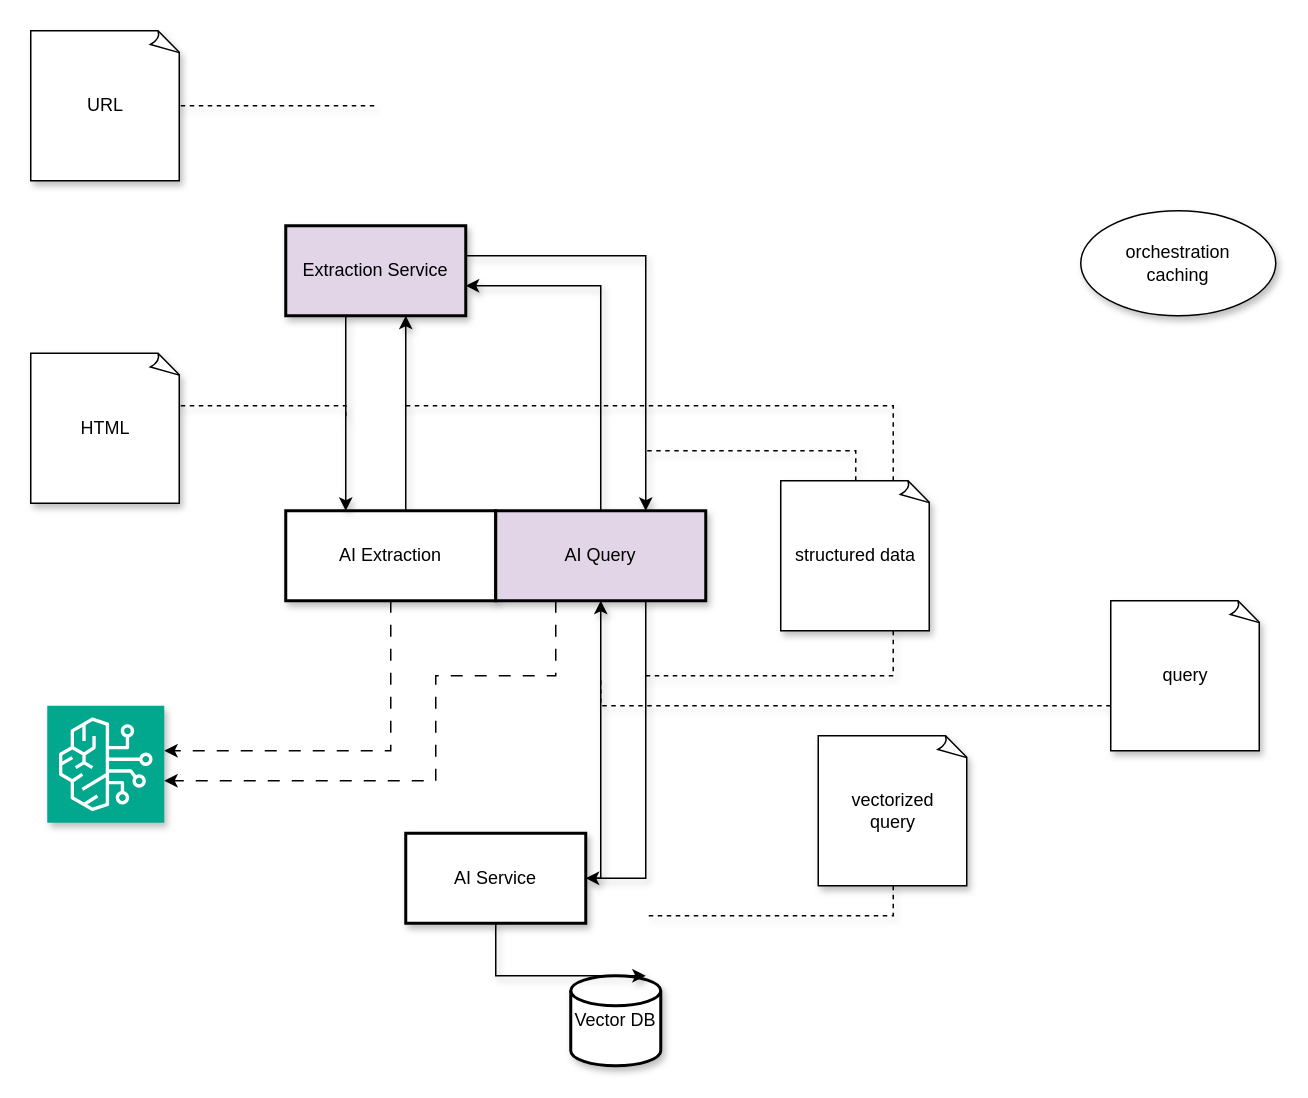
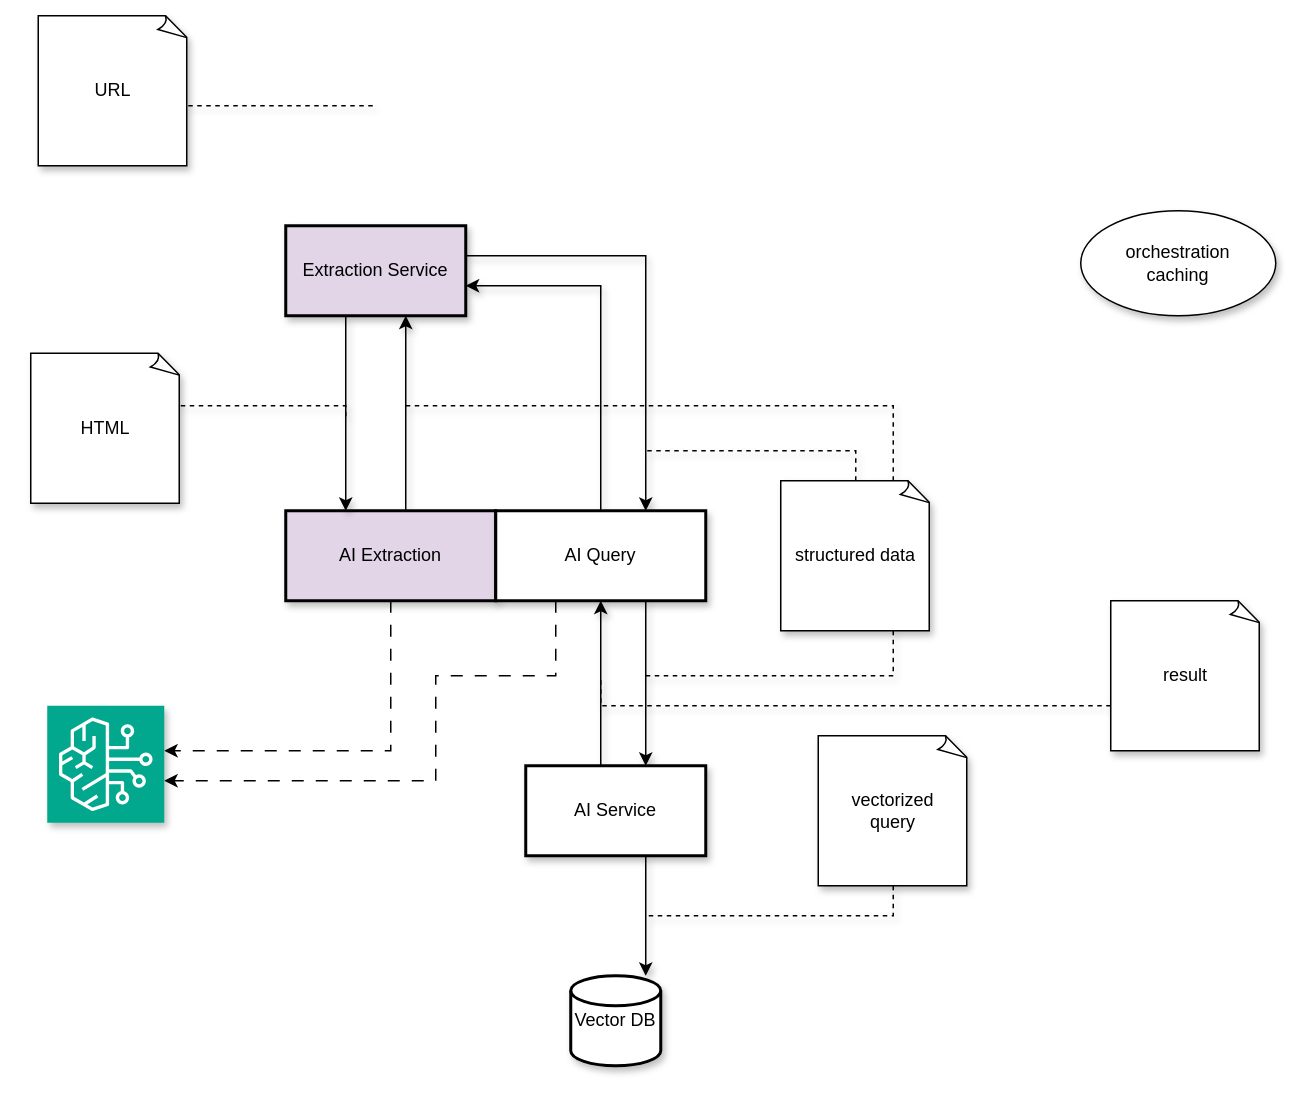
(106, 106) -> (113, 91)
(391, 556) -> (391, 556)
(601, 556) -> (601, 556)
(1186, 676) -> (1186, 676)
(496, 878) -> (616, 811)
